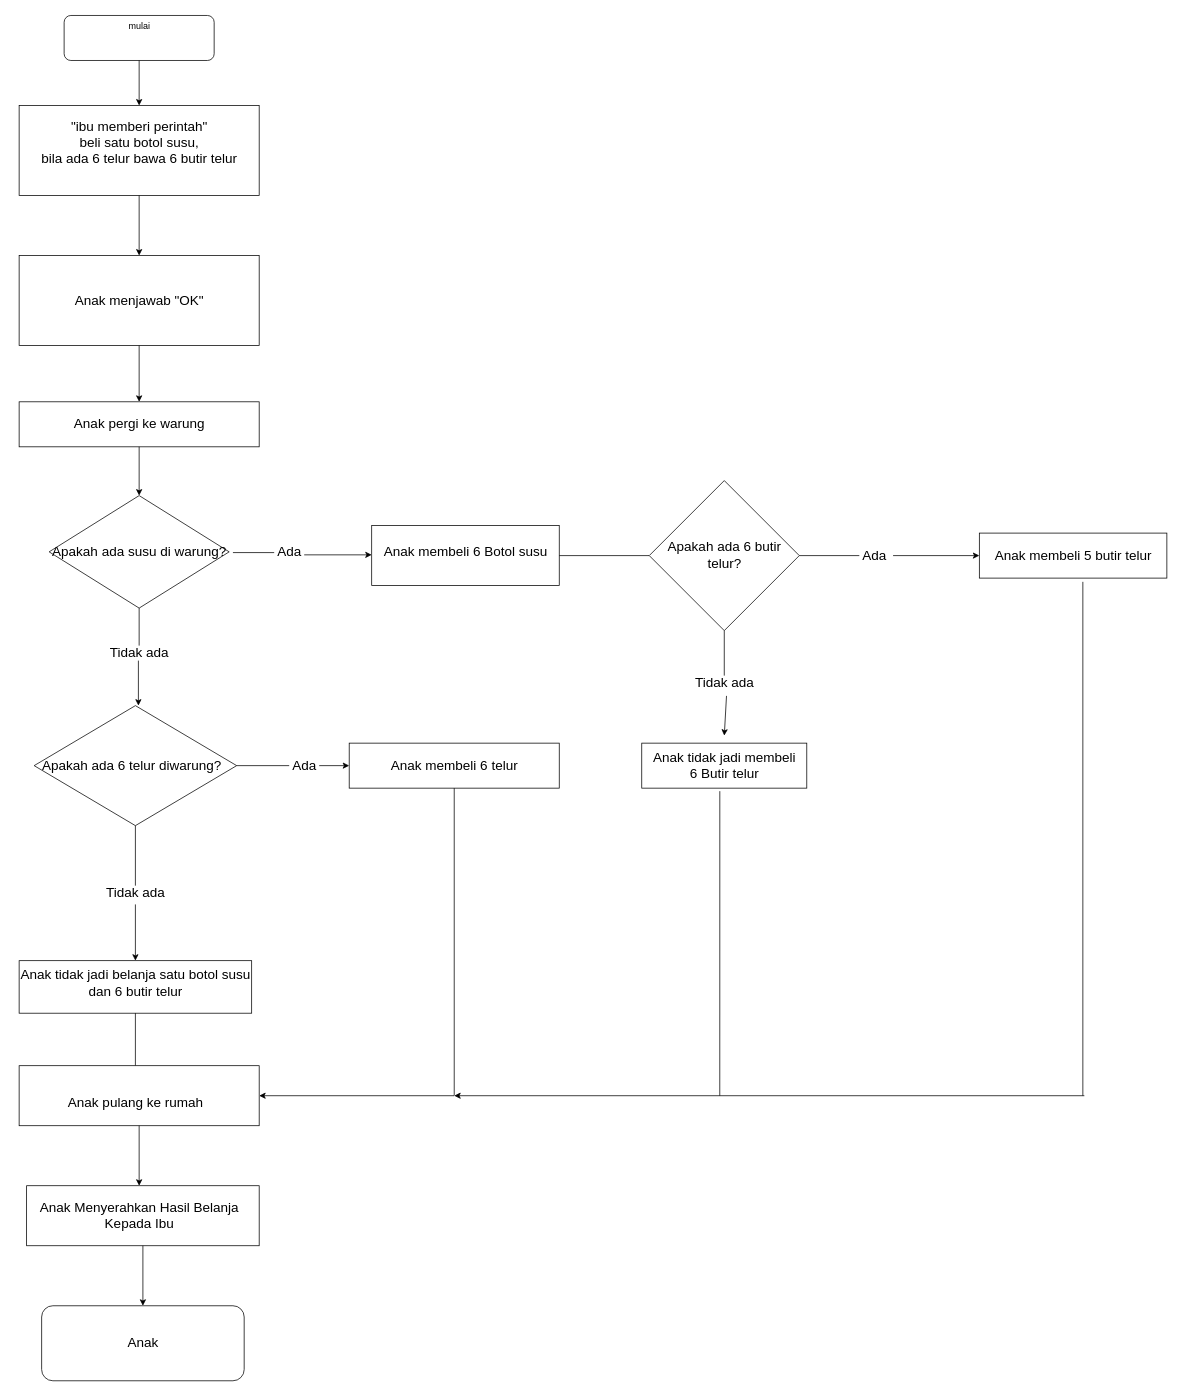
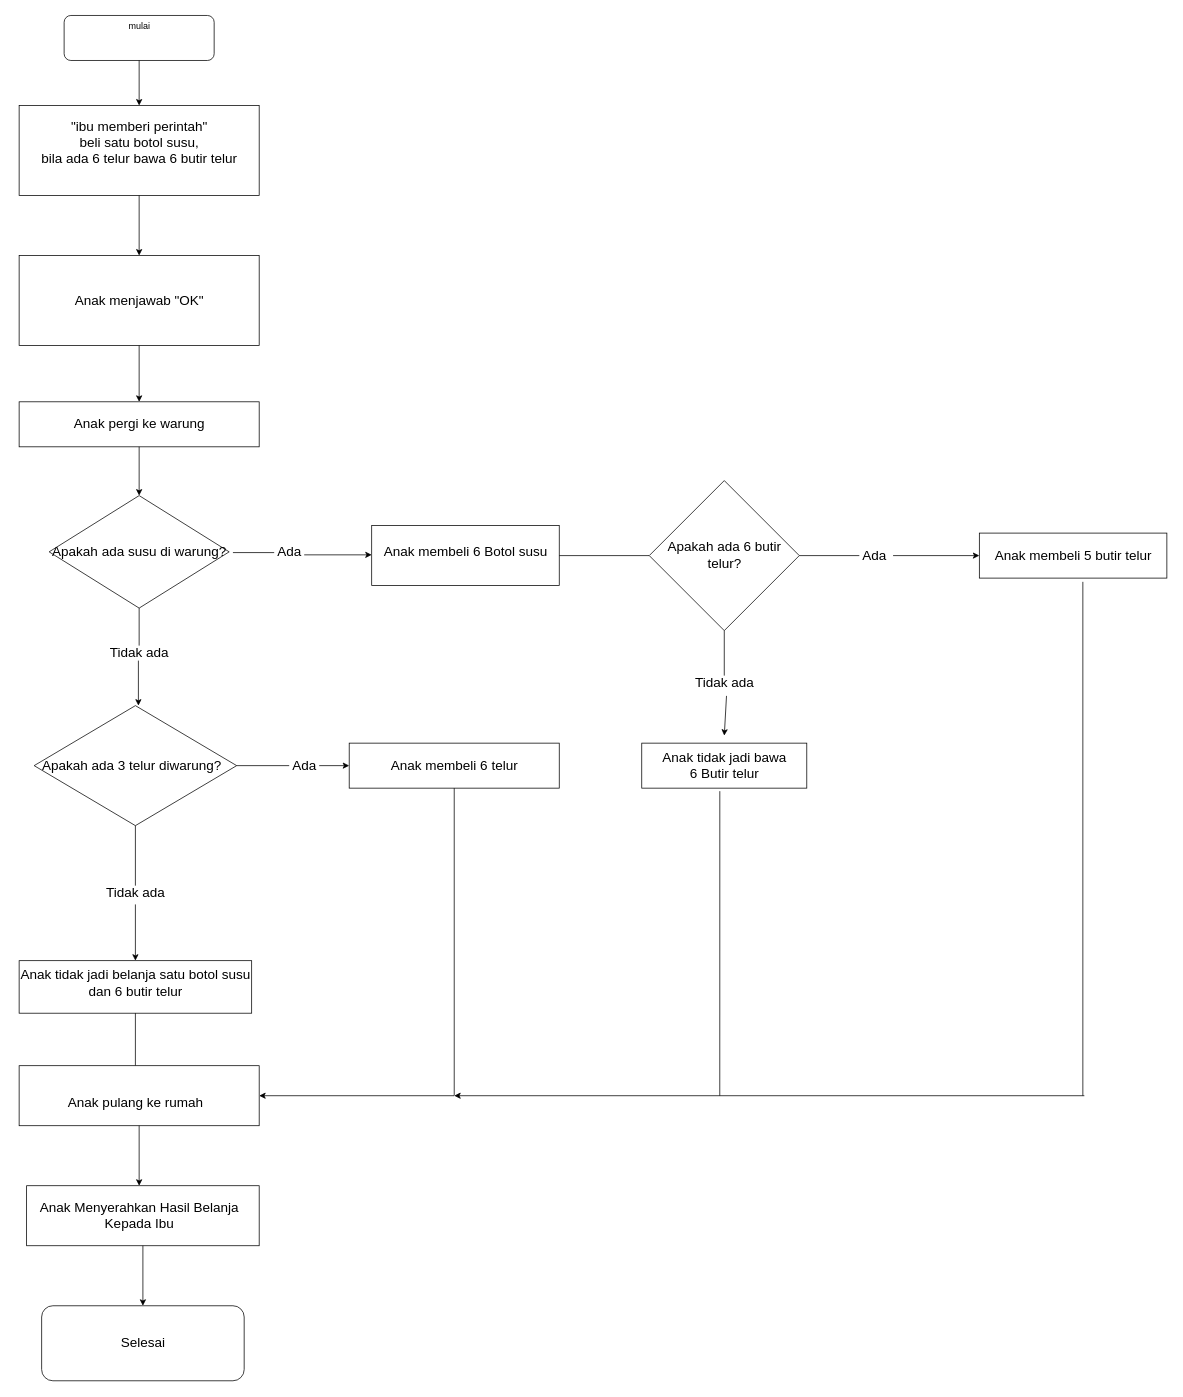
(132, 765) -> (132, 765)
(725, 765) -> (725, 765)
(143, 1343) -> (143, 1343)
